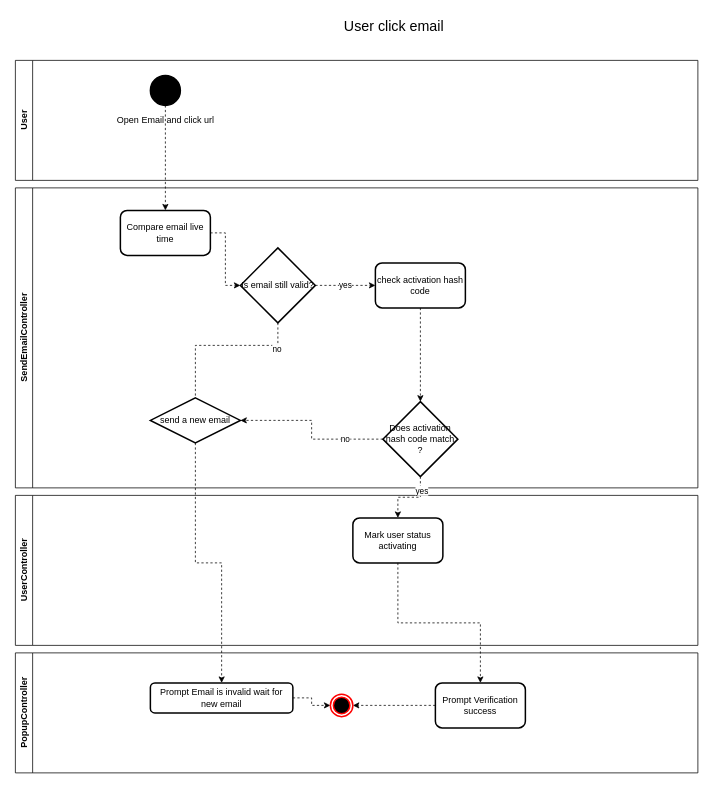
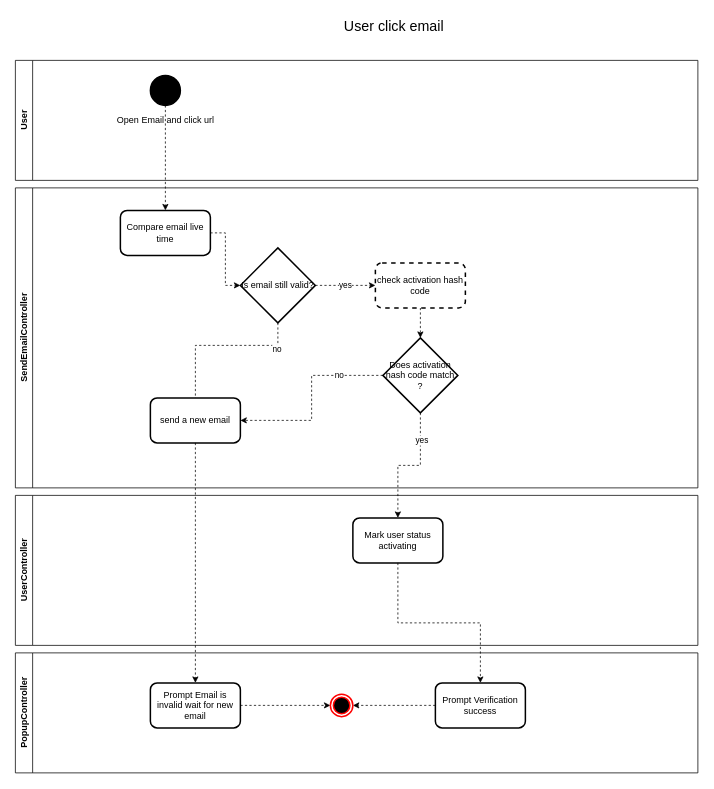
(420, 285) -> (420, 285)
(195, 420) -> (195, 420)
(420, 439) -> (420, 375)
(222, 698) -> (195, 705)
